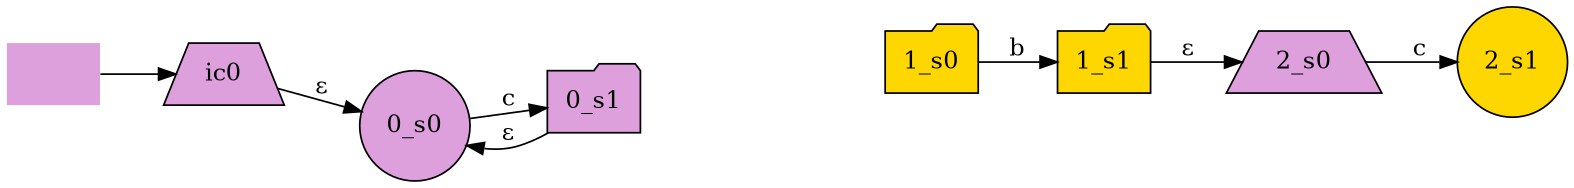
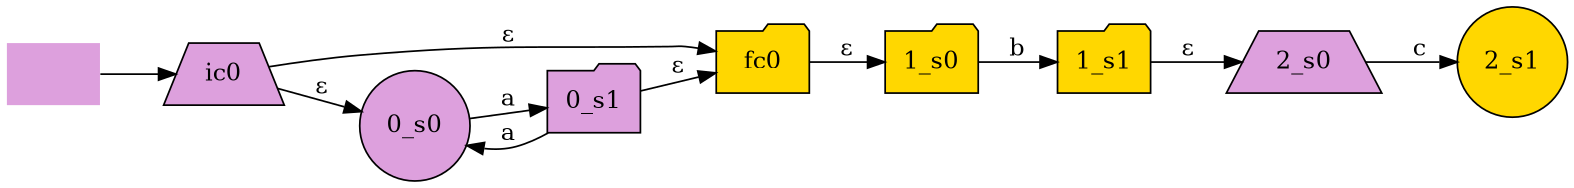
none -> (763, 62)
(509, 99) -> (509, 99)
(509, 134) -> (509, 134)
